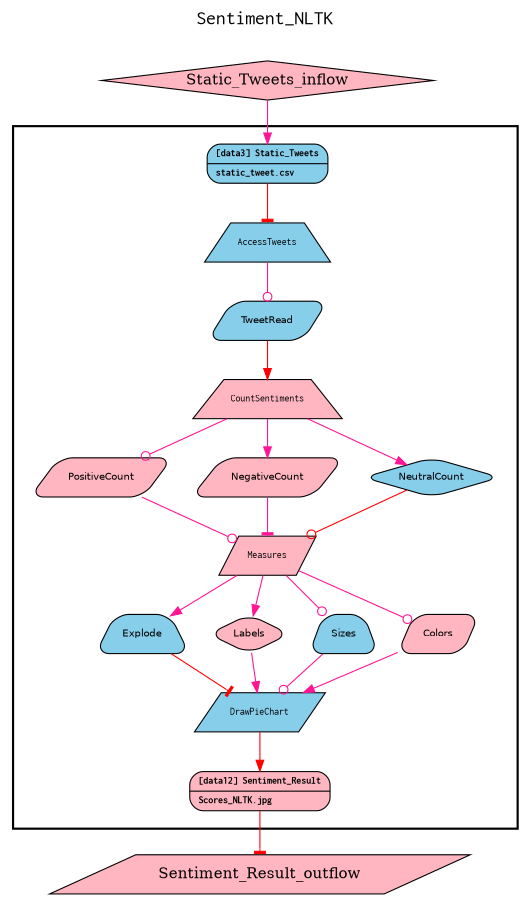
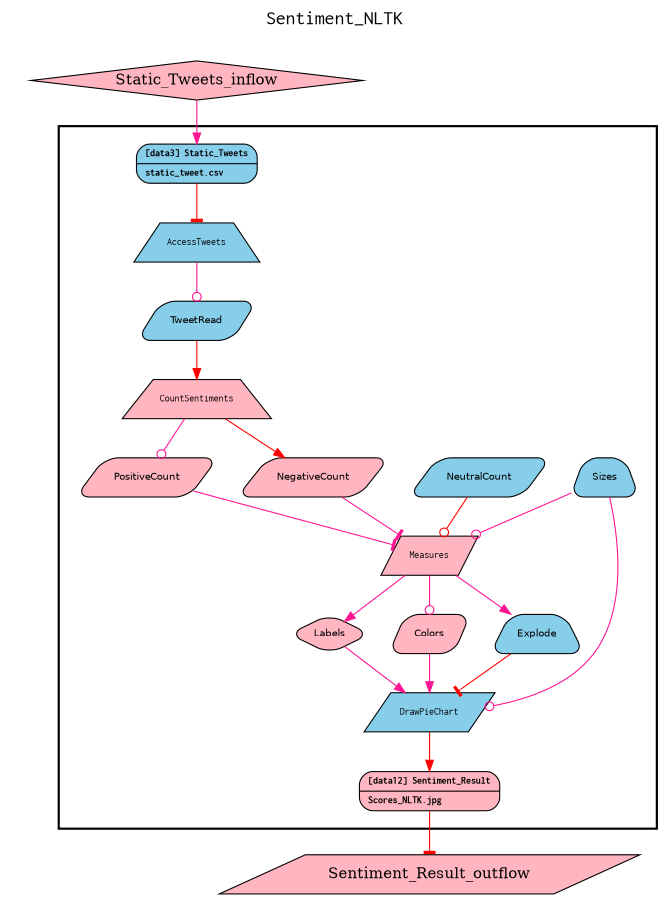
(268, 433) -> (250, 435)
(352, 439) -> none
(432, 477) -> (480, 477)
(185, 517) -> (292, 518)
(303, 592) -> (526, 513)
